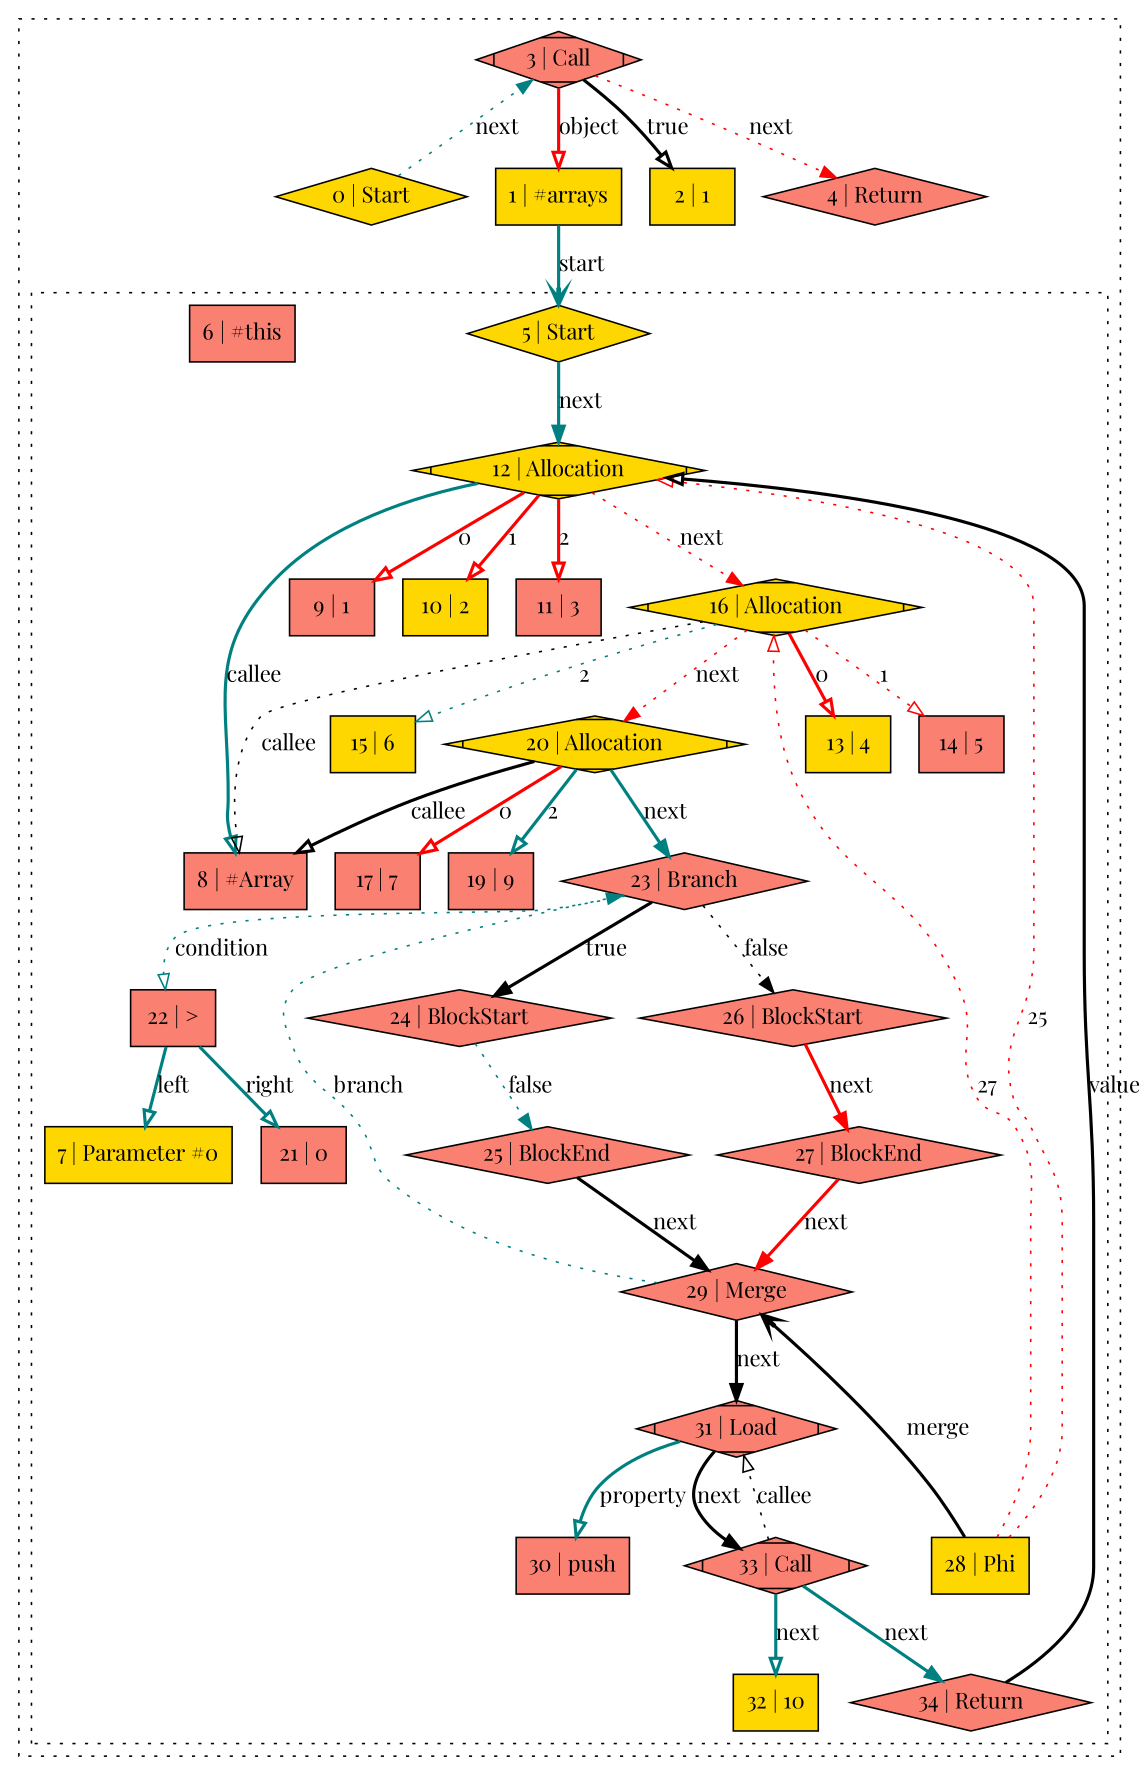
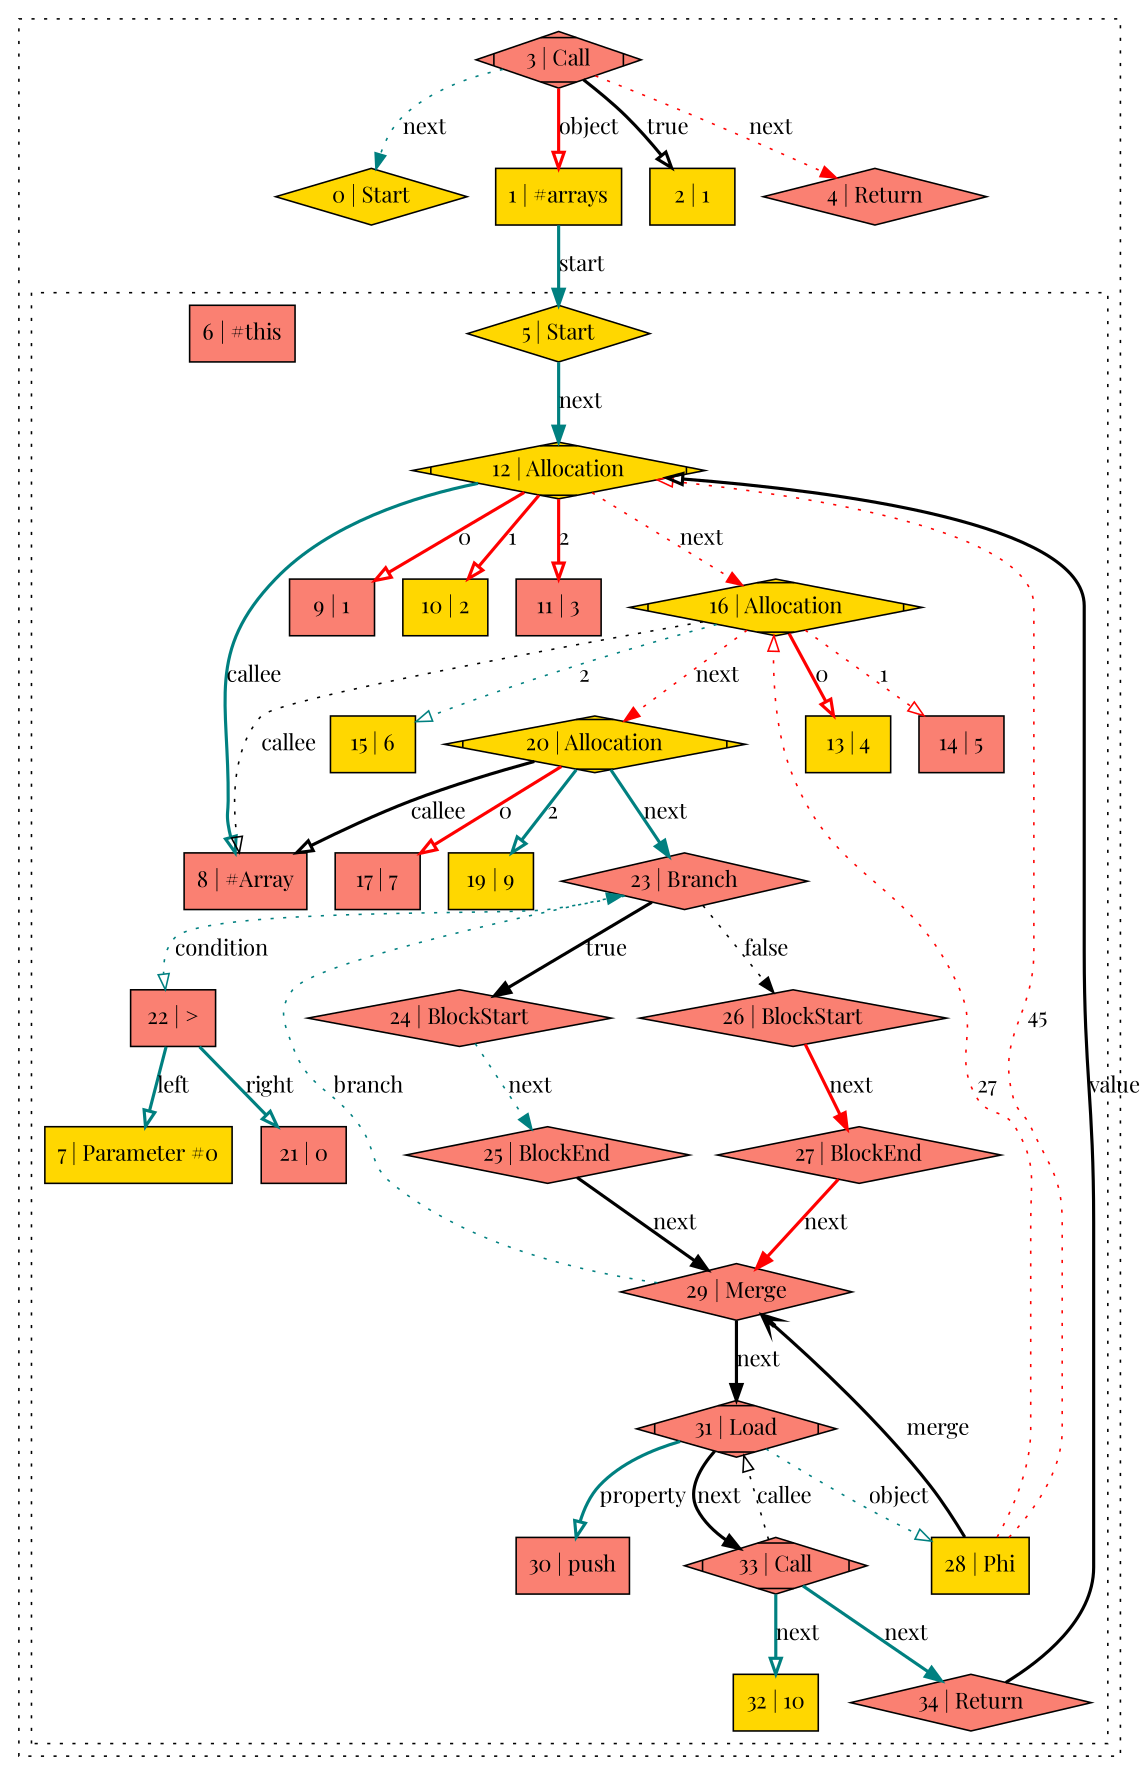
(459, 133) -> (430, 96)
(559, 257) -> (559, 257)
(491, 881) -> (491, 881)
(1038, 1018) -> (1038, 1018)
(530, 1087) -> (530, 1087)
none -> (841, 1493)
